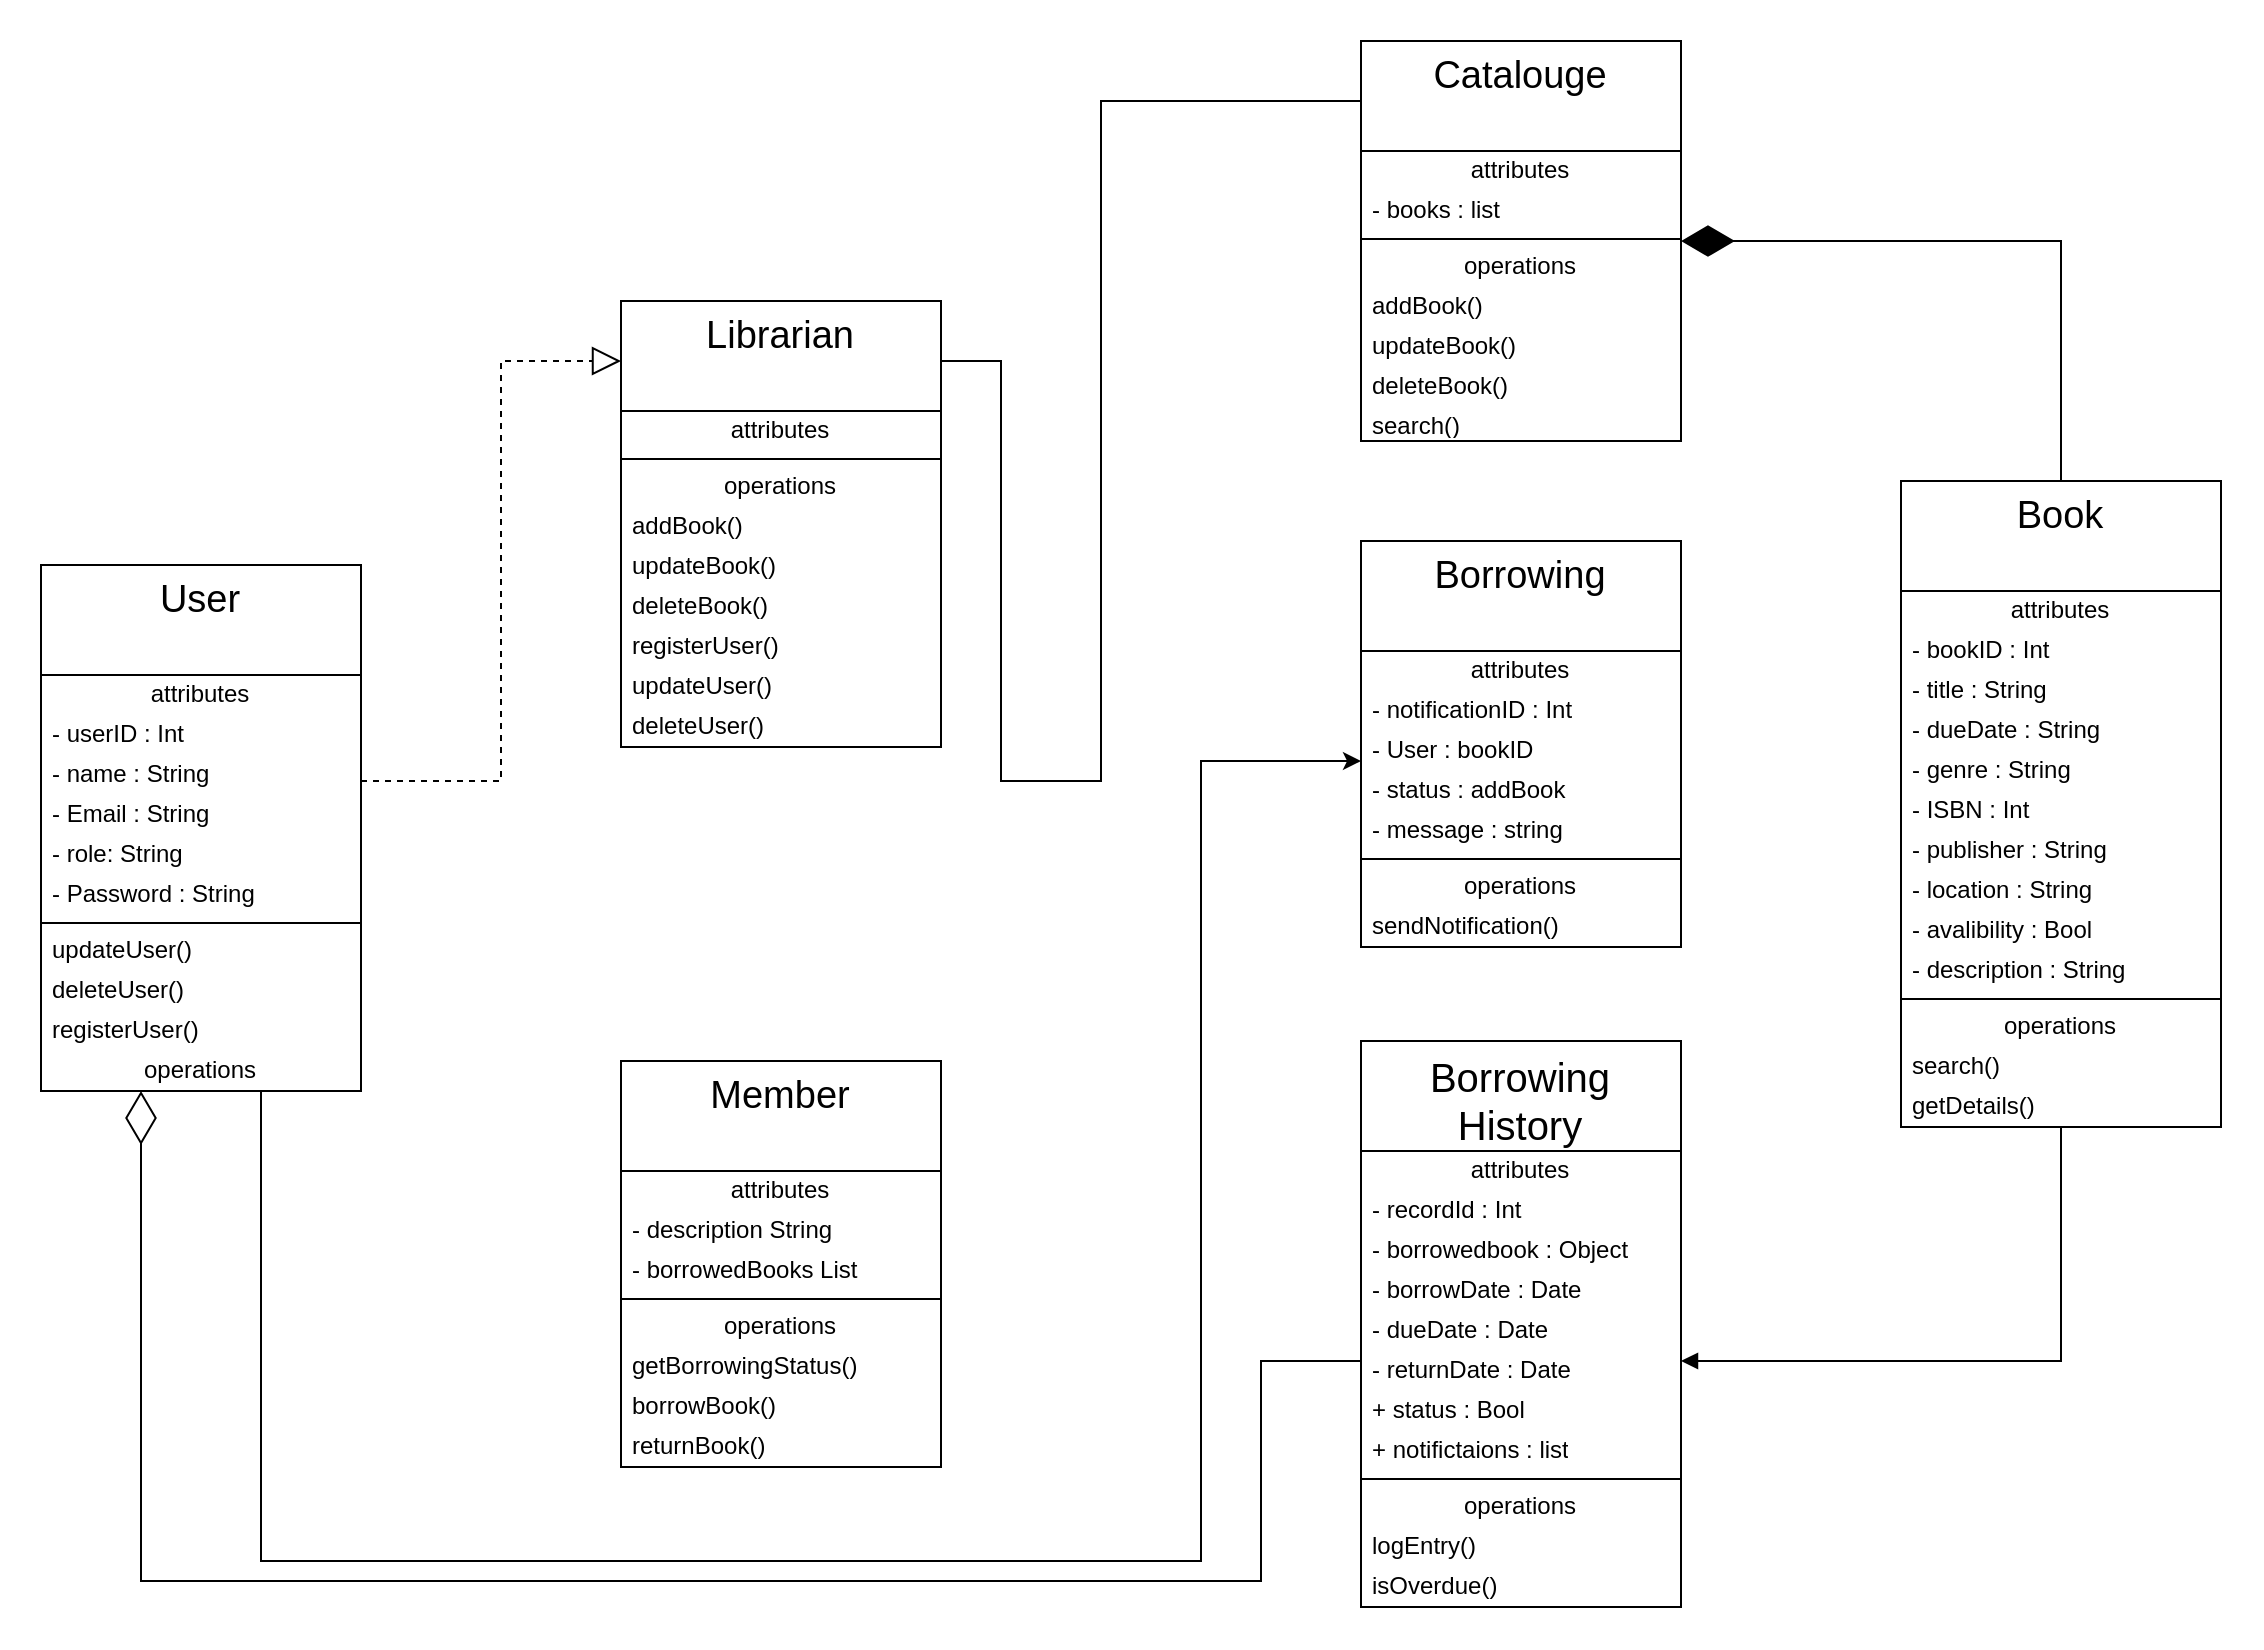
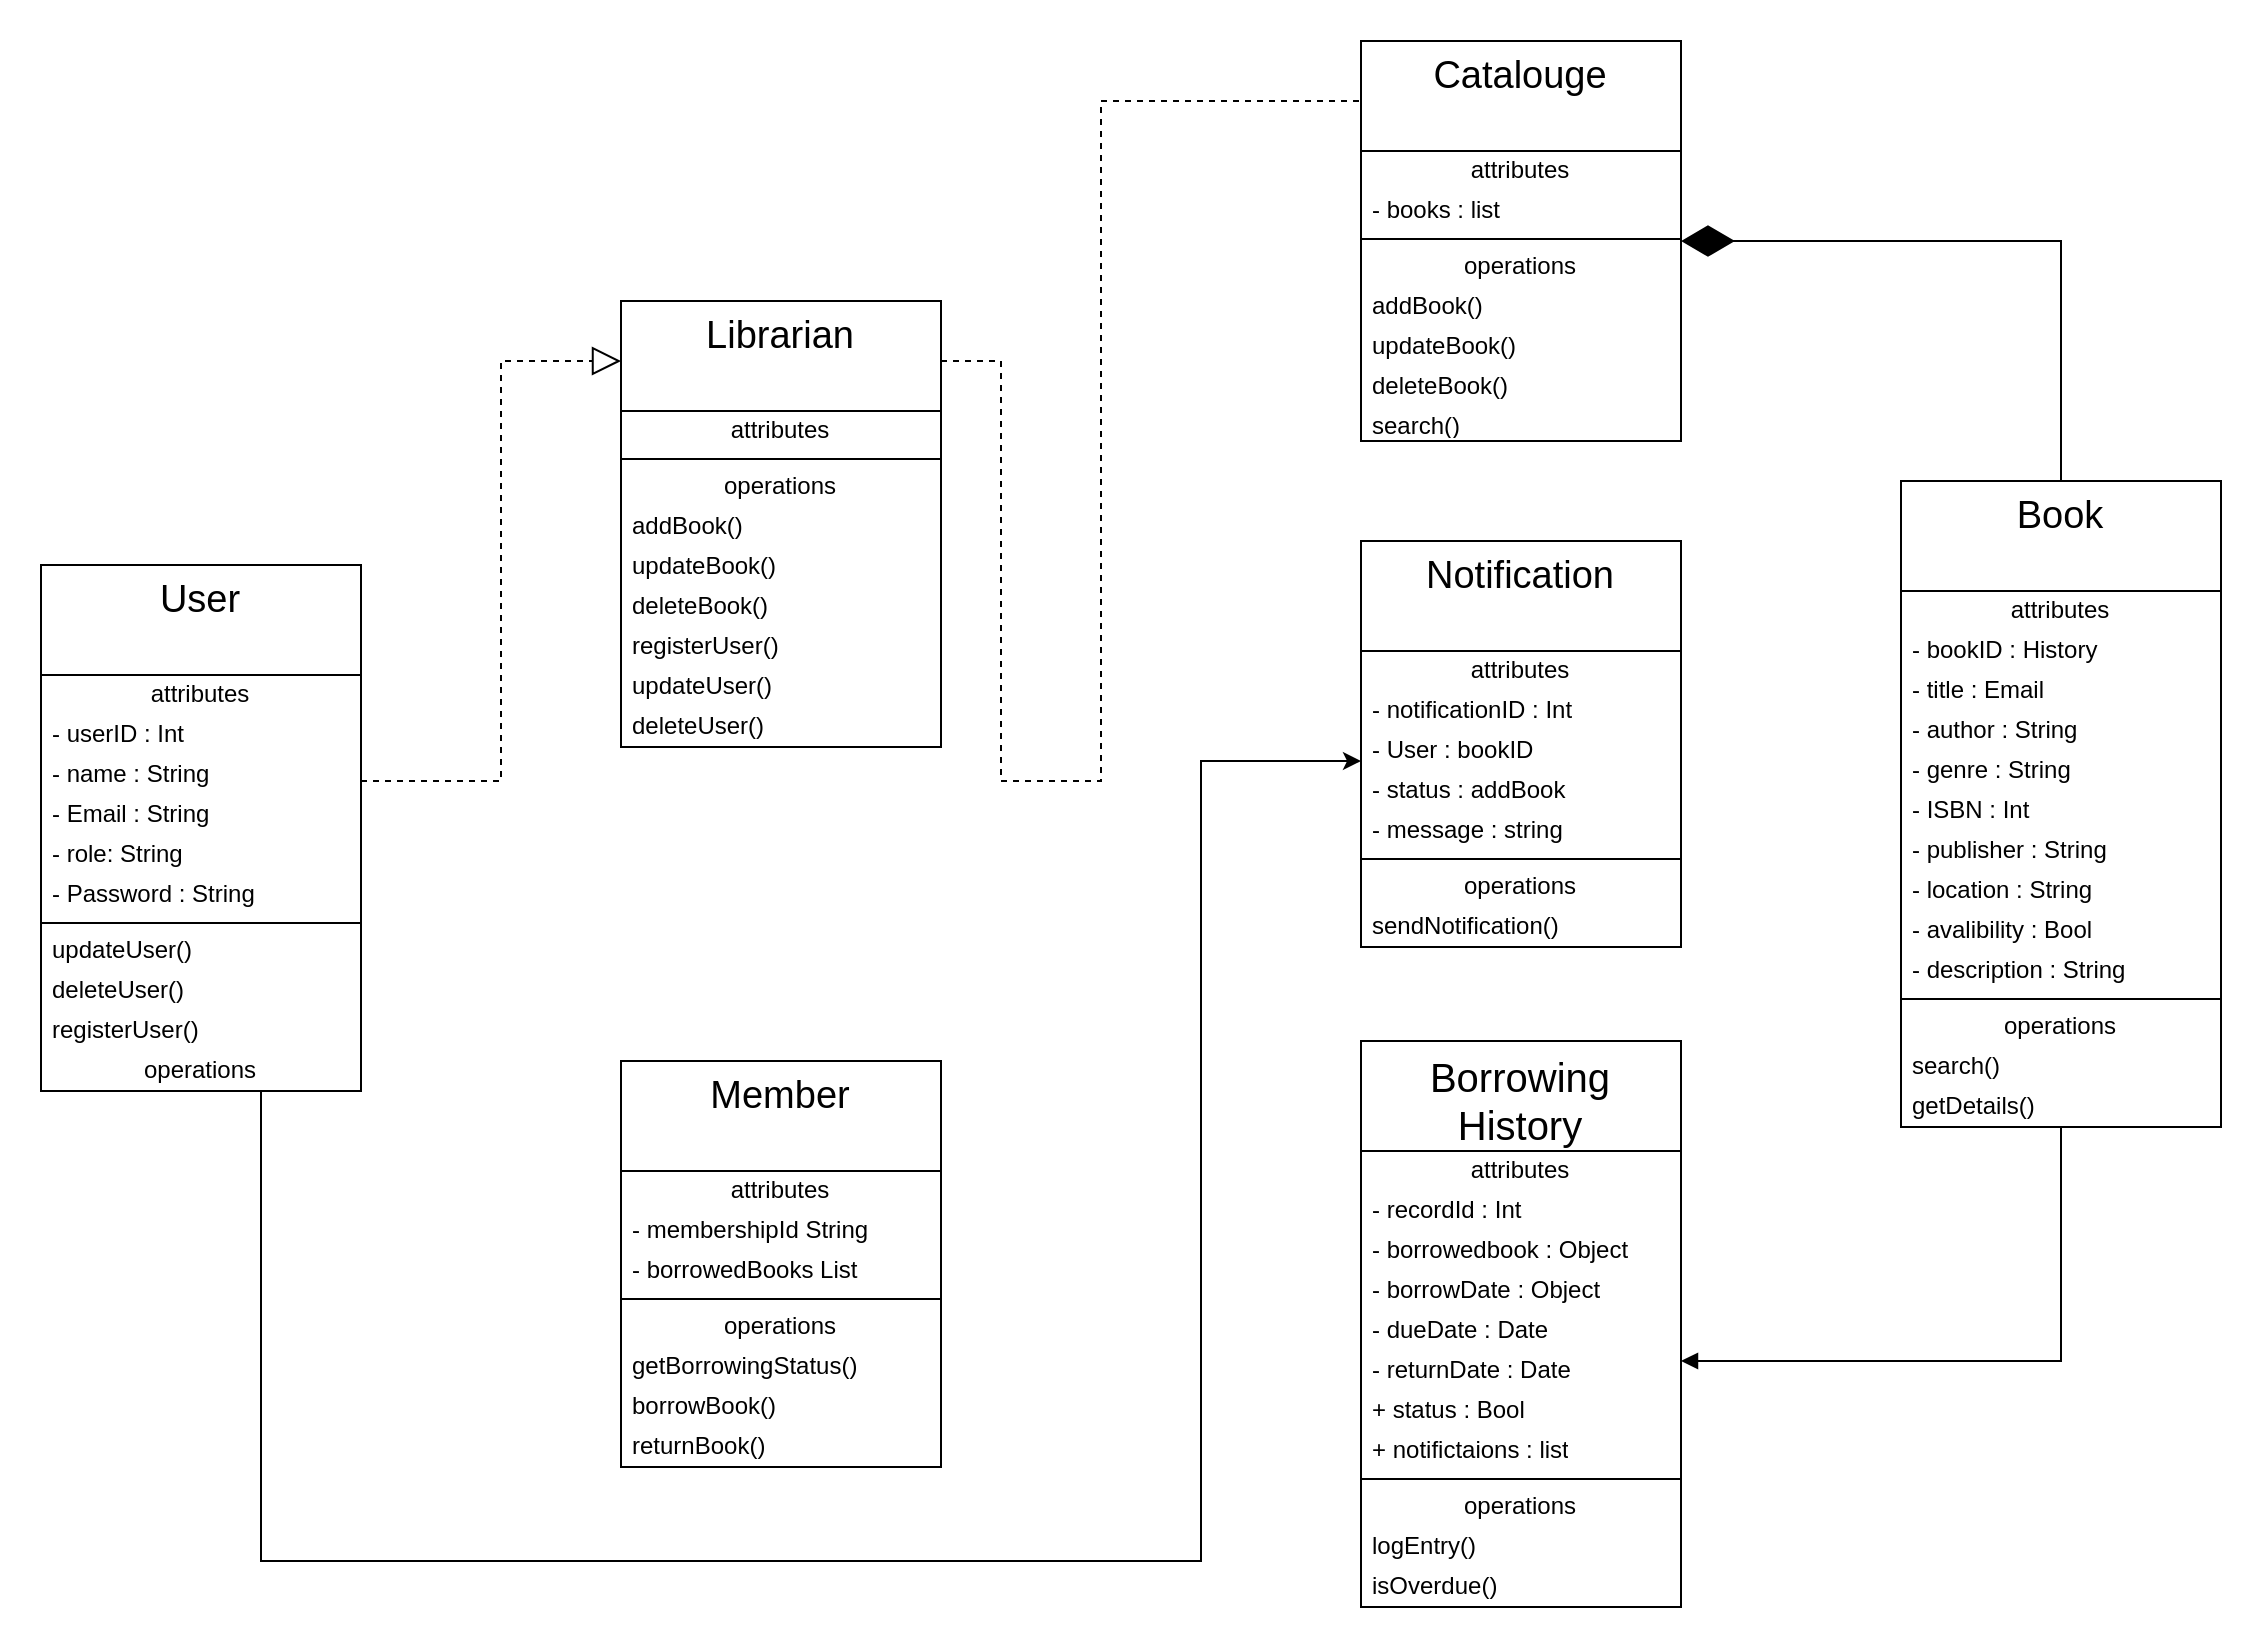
(1521, 569) -> (1521, 569)
(1101, 599) -> (1101, 599)
(1995, 651) -> (2018, 651)
(1999, 691) -> (1989, 691)
(2021, 731) -> (2015, 731)
(752, 1231) -> (762, 1231)
(1488, 1291) -> (1502, 1291)
(641, 1581) -> none
